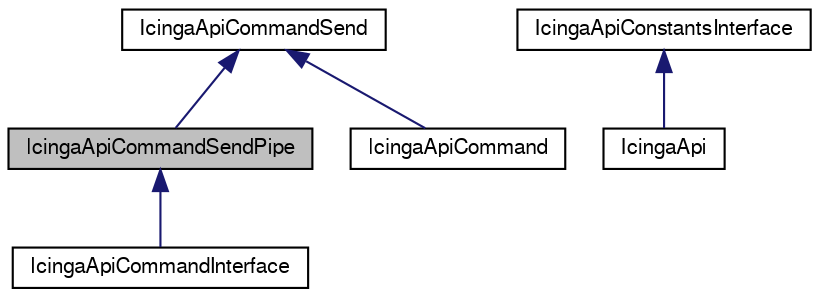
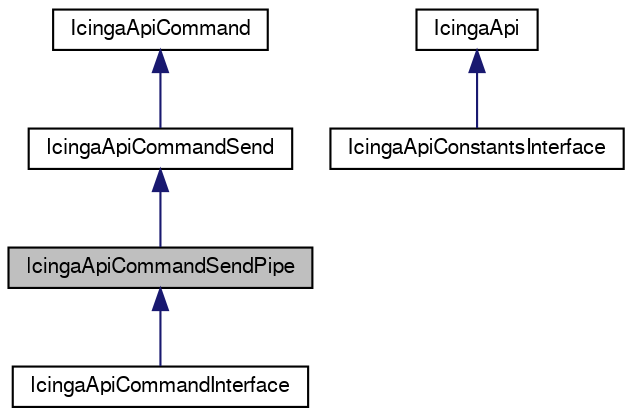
(366, 95) -> (160, 100)
(664, 100) -> (477, 100)
